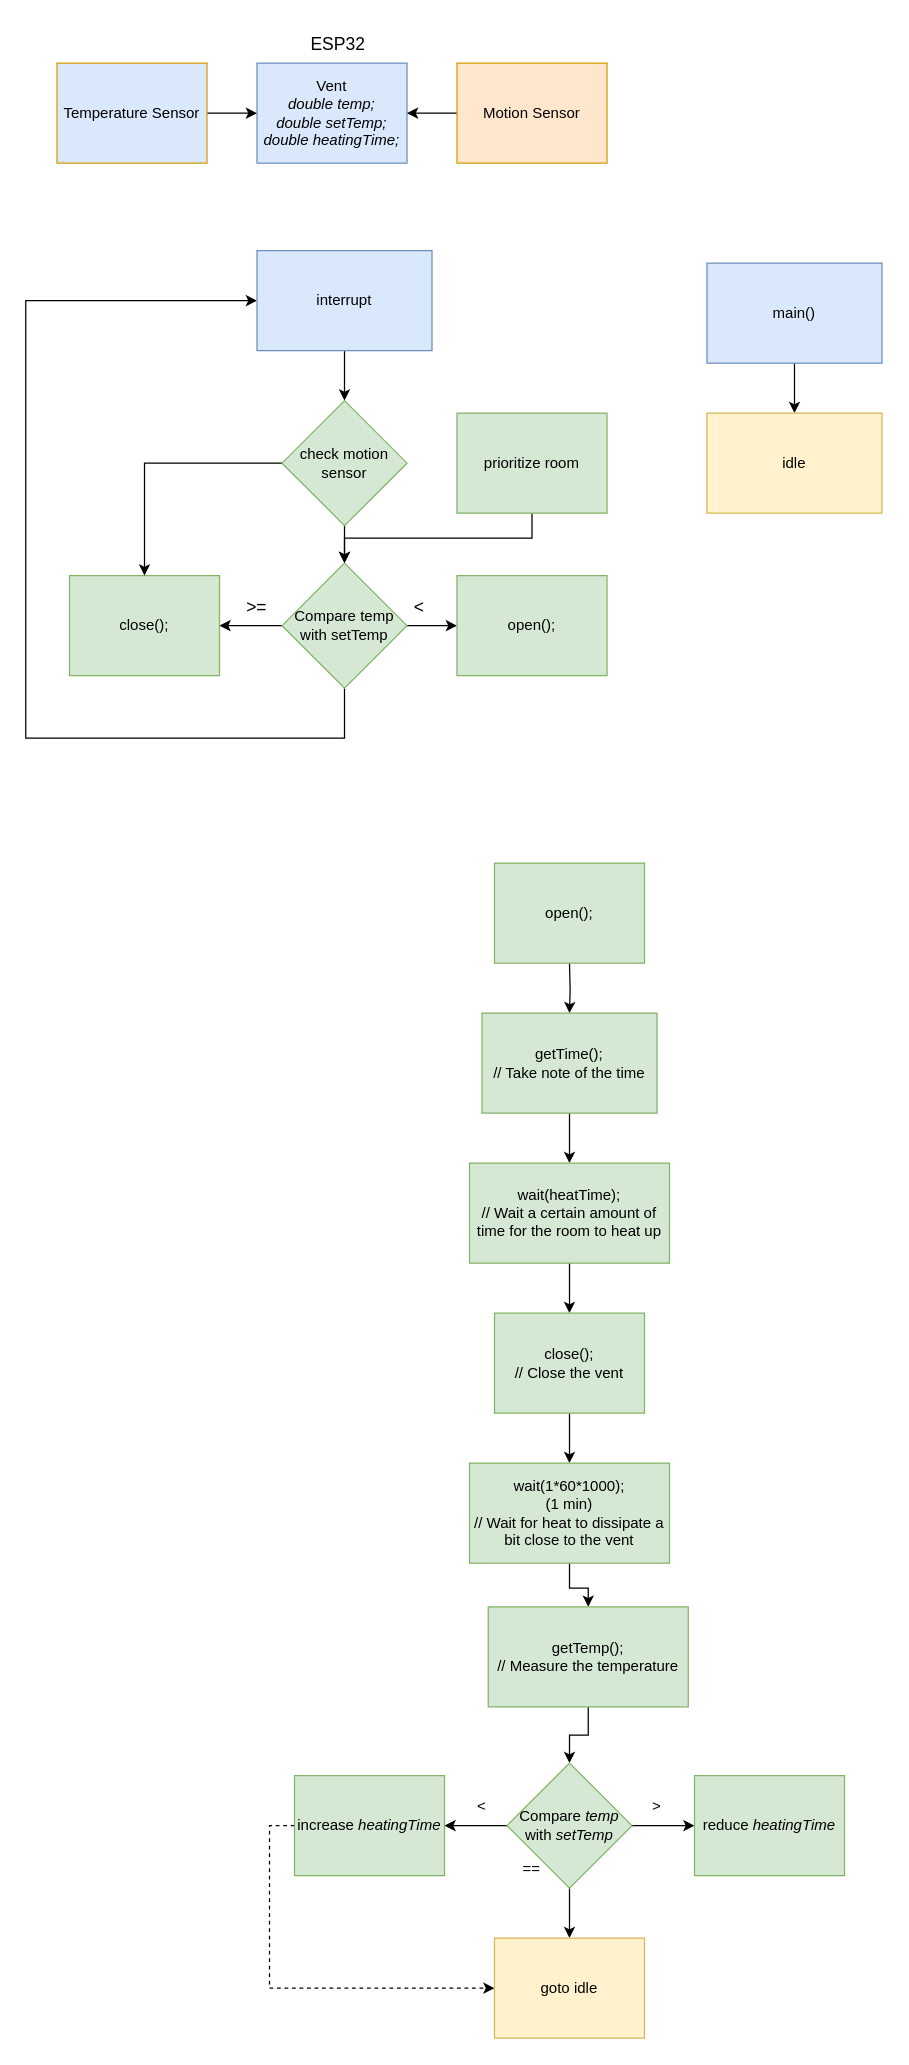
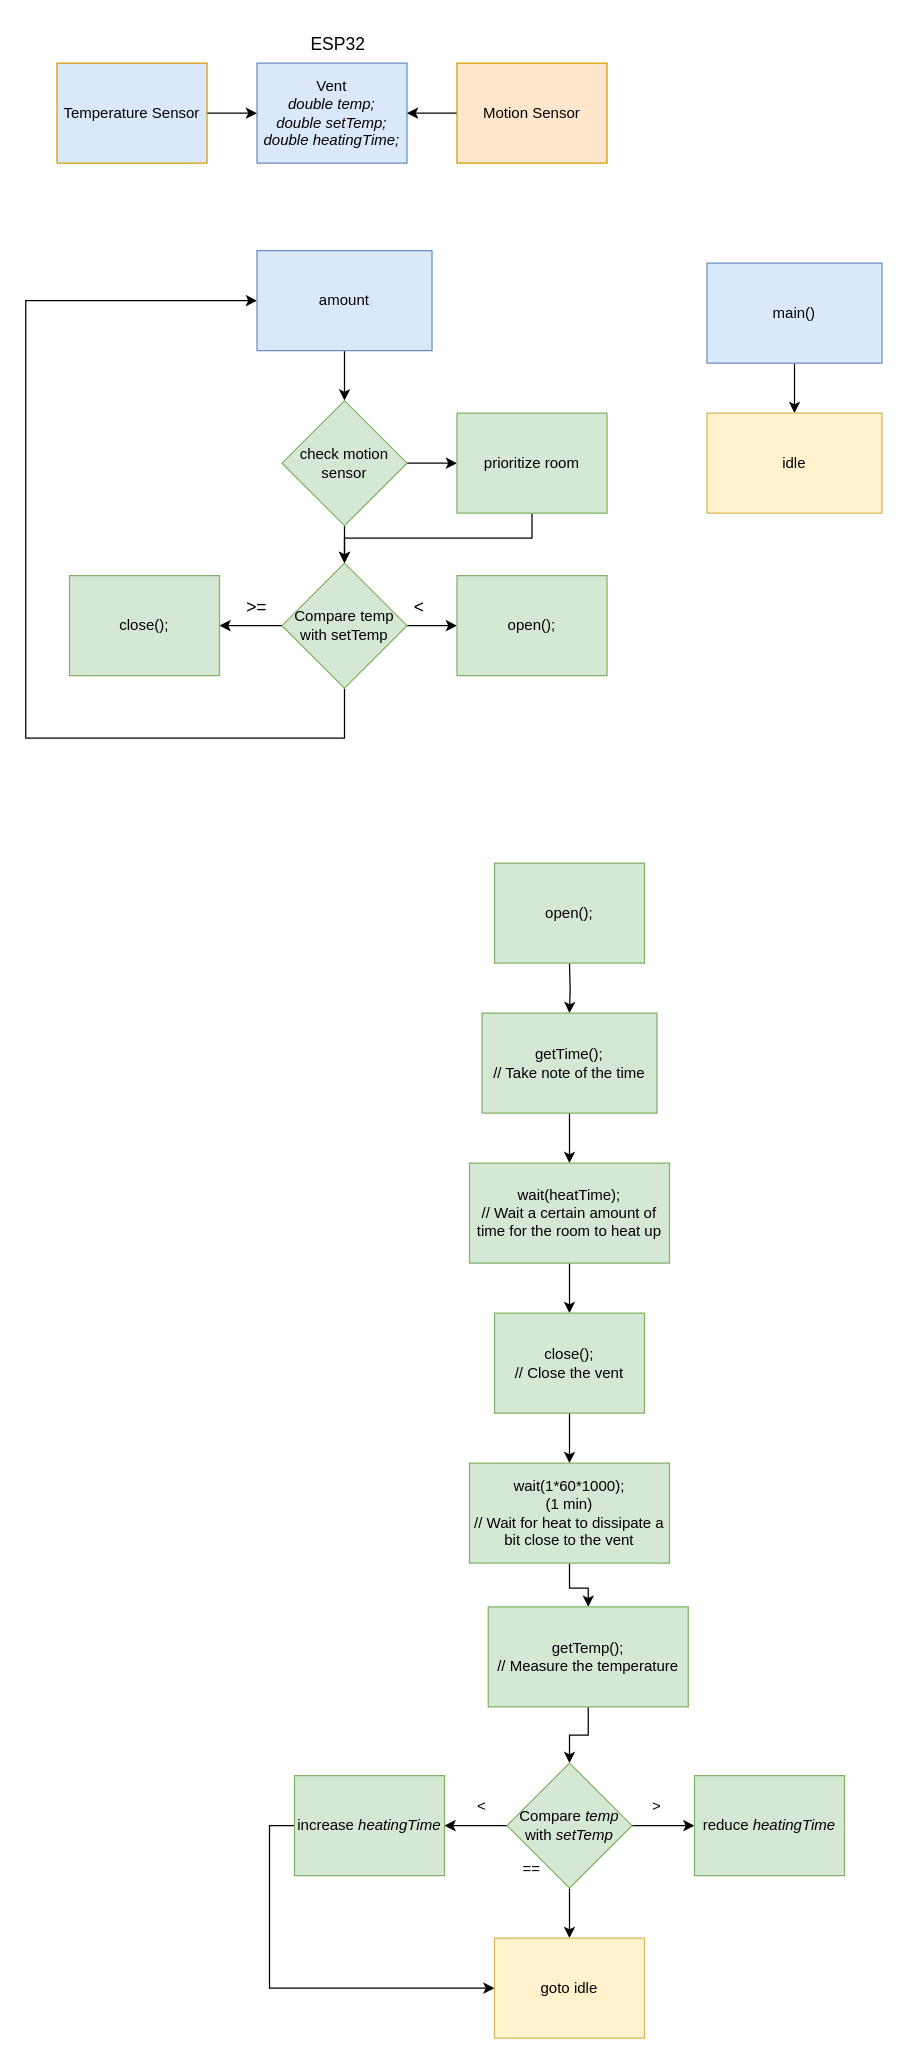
(344, 301) -> (344, 301)
(161, 463) -> (428, 463)
(285, 1988) -> (285, 1988)
